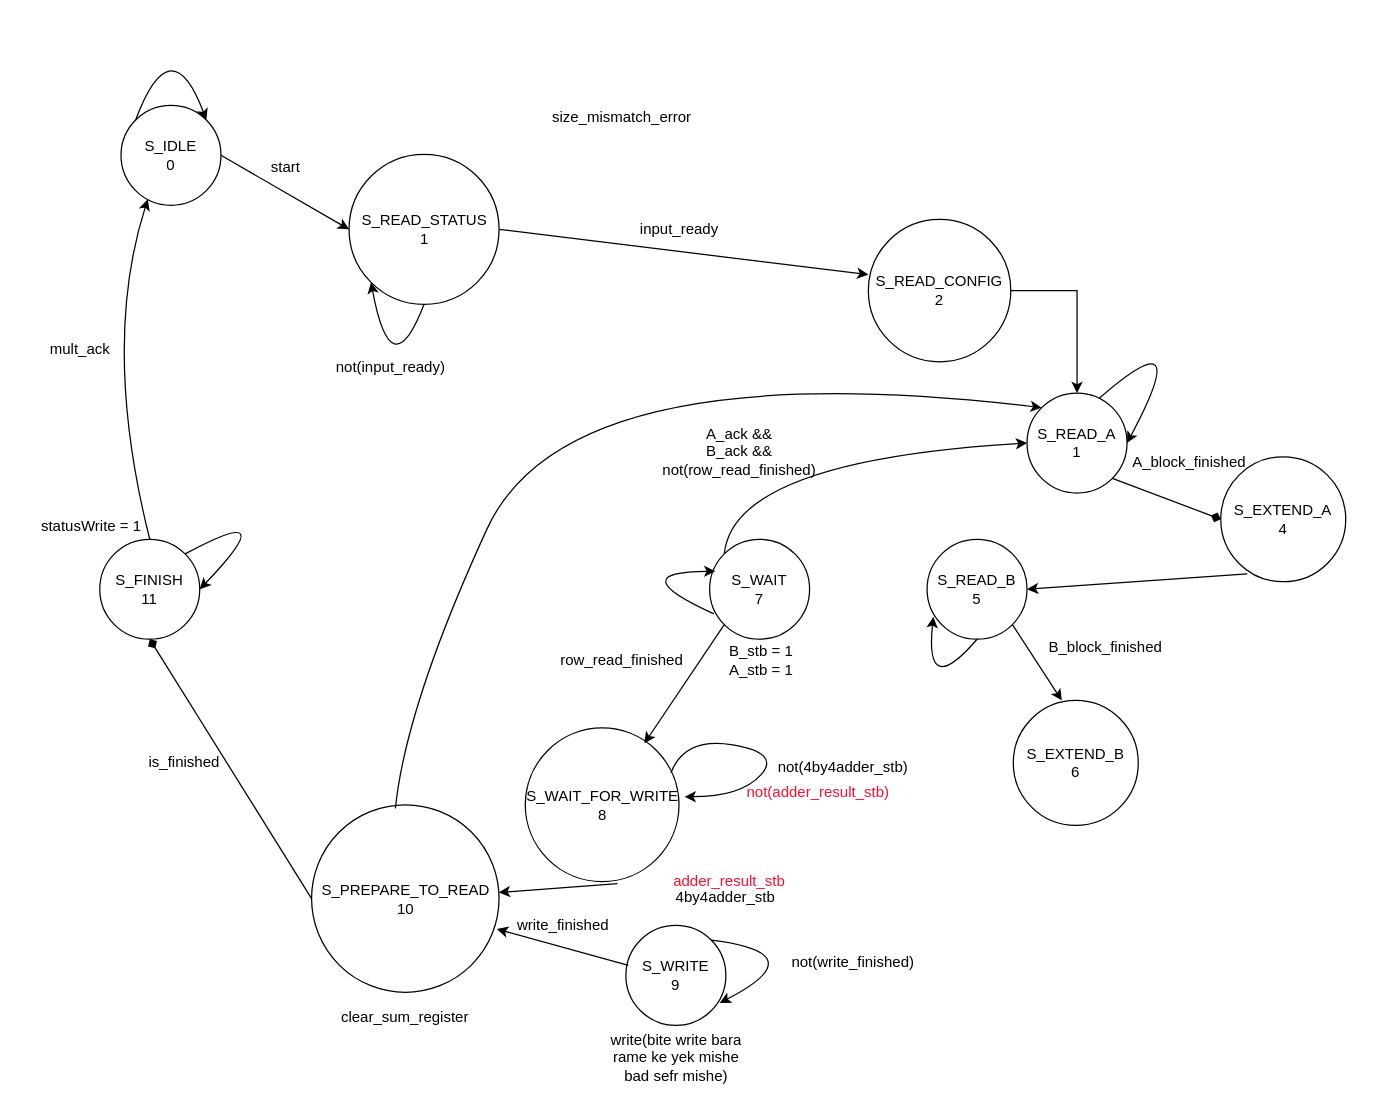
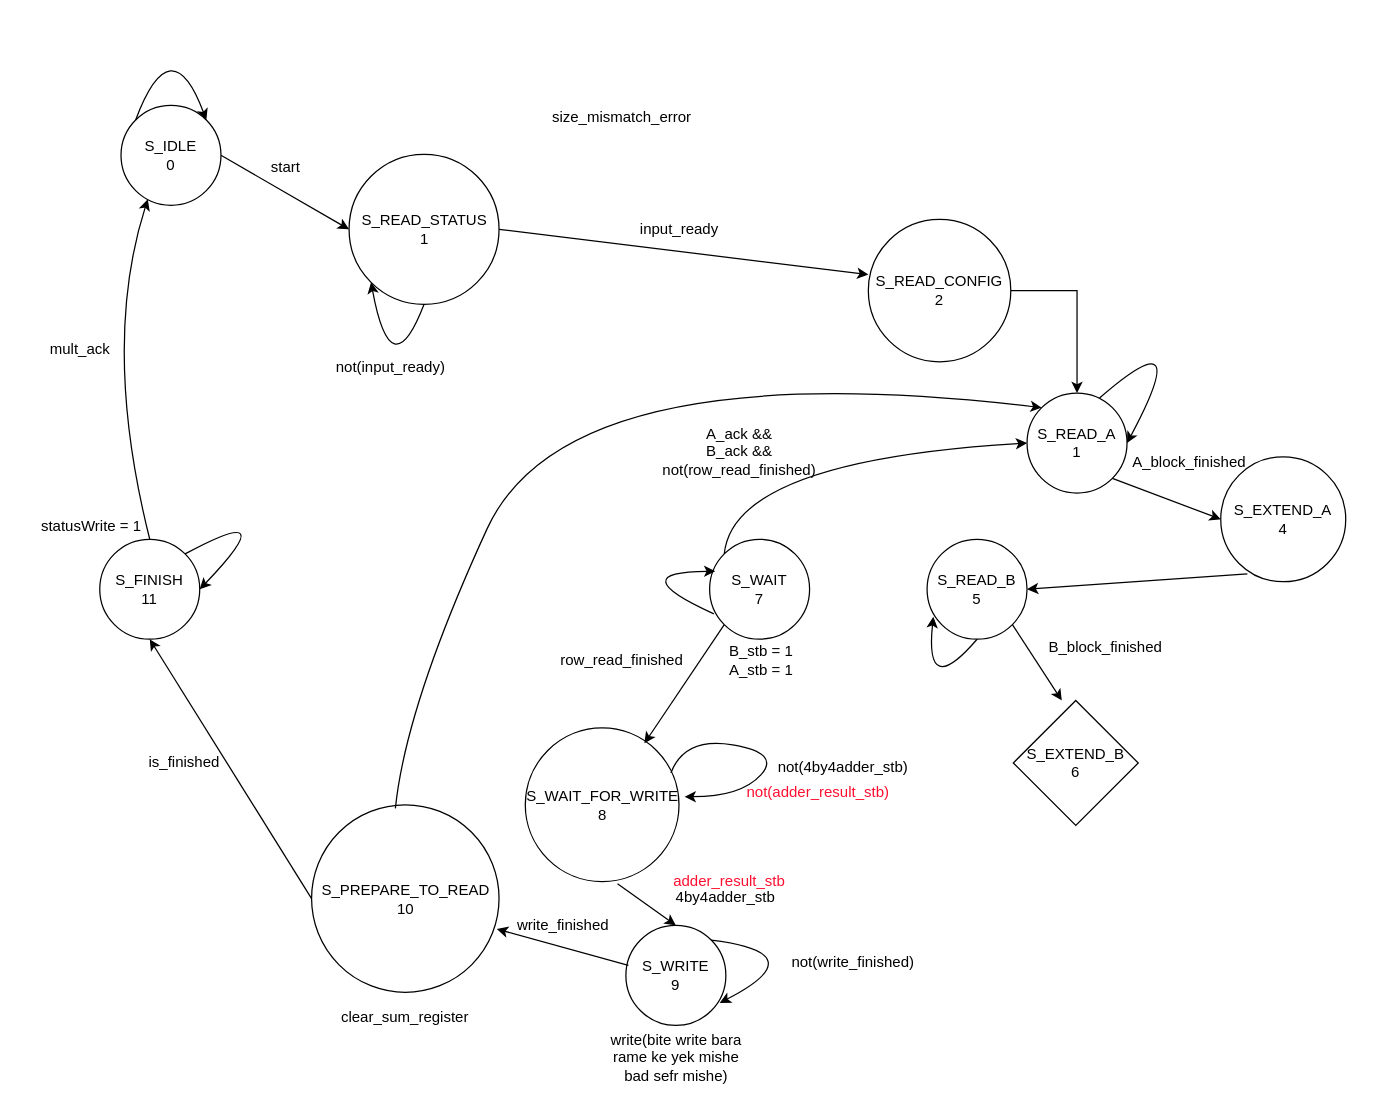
(1210, 515) -> (1211, 516)
(154, 648) -> (154, 647)
(1076, 763) -> (1076, 763)
(562, 888) -> (643, 902)
